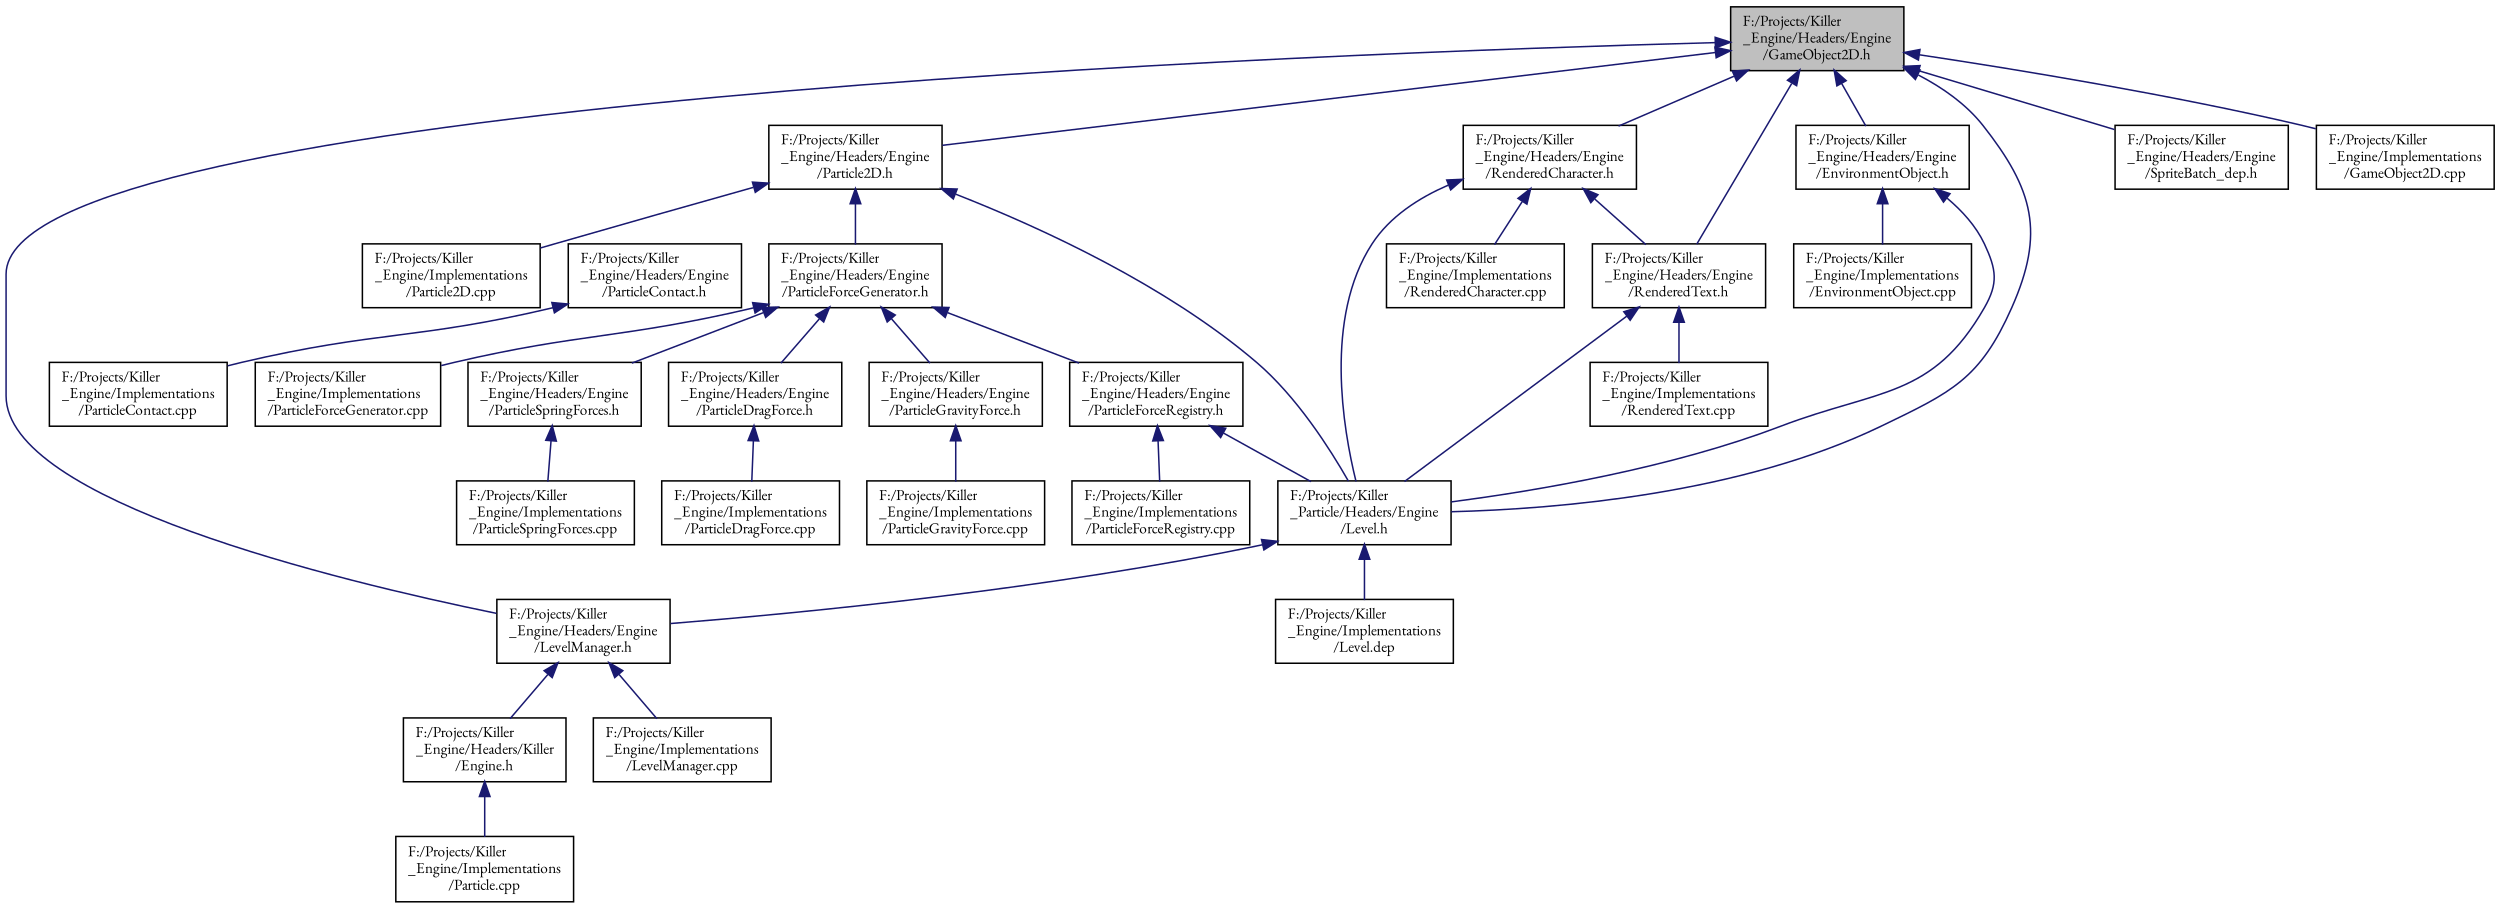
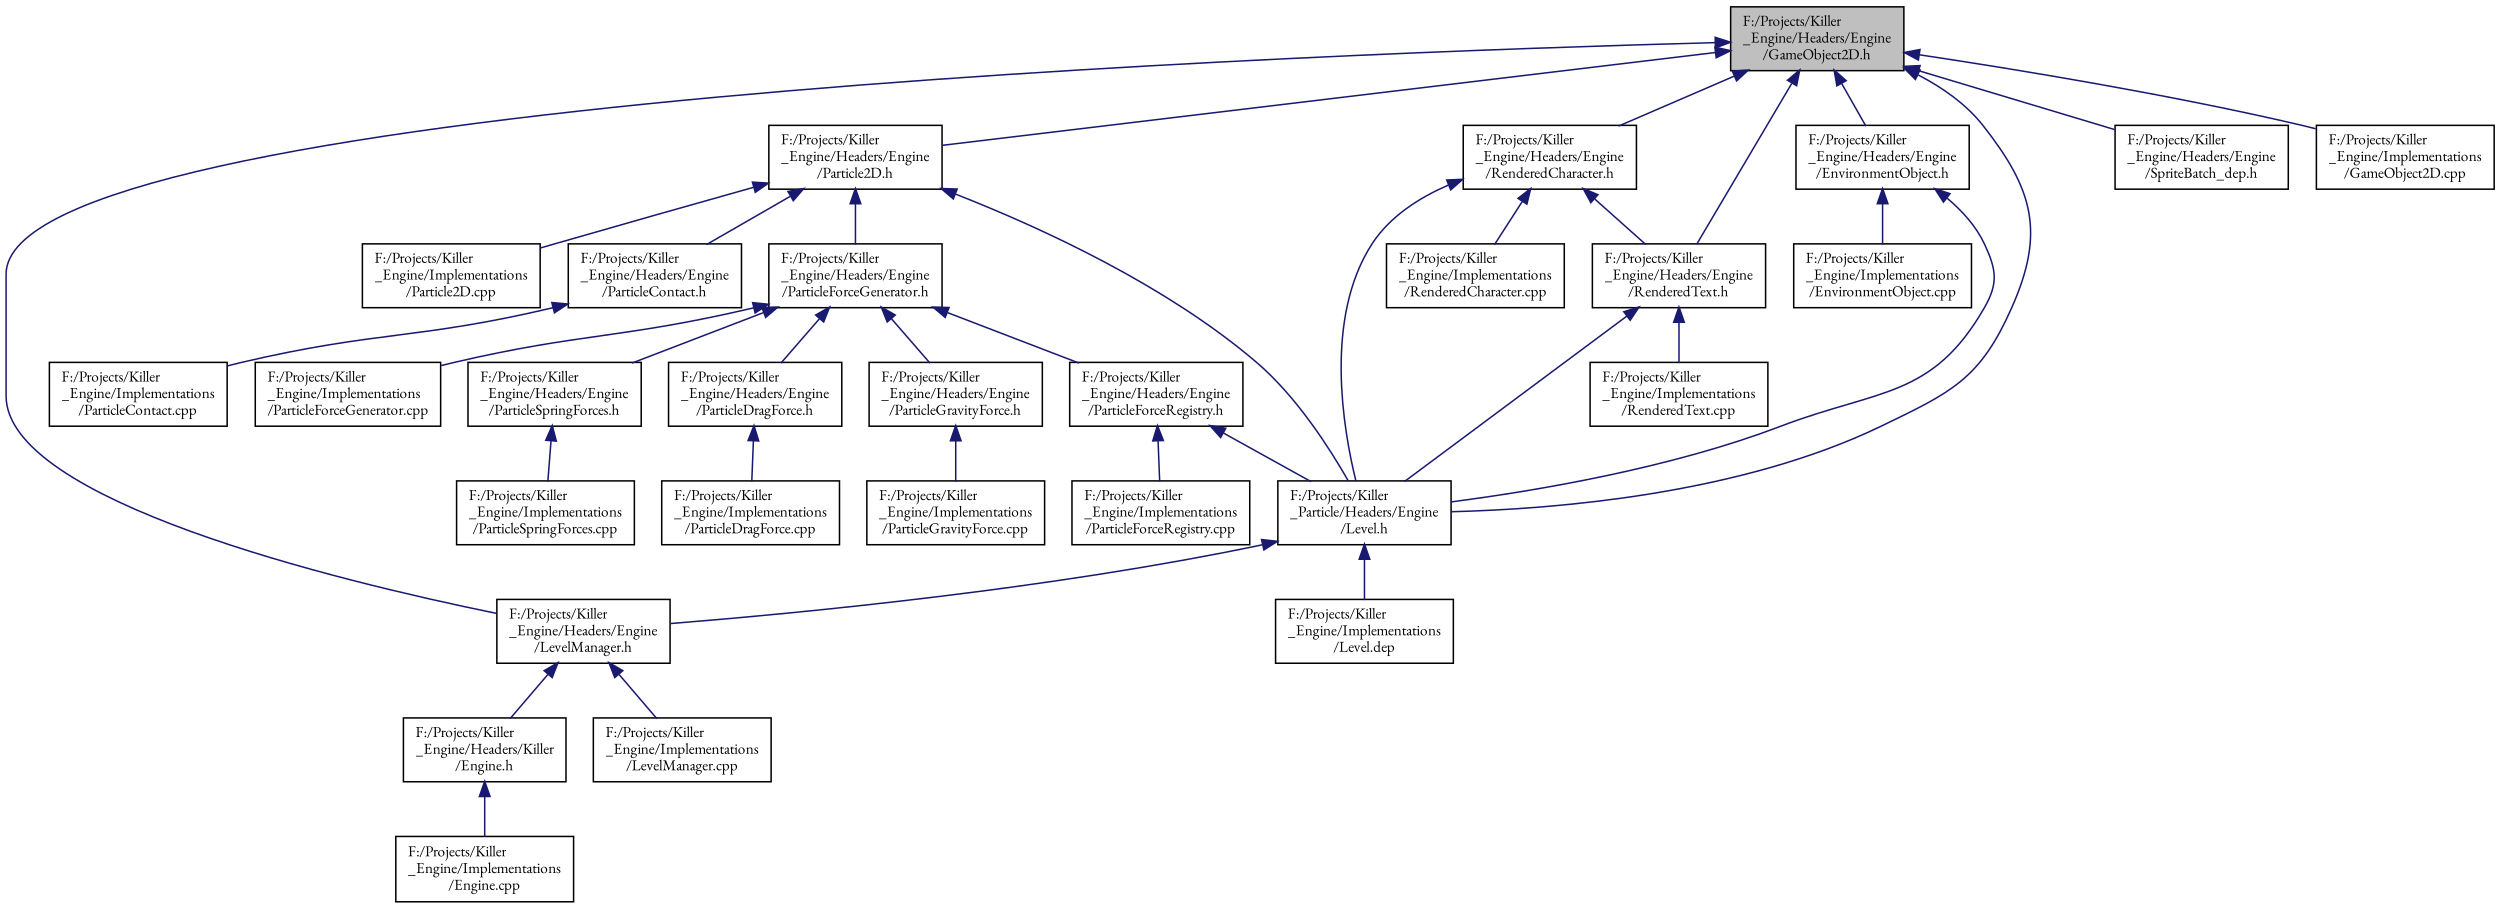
none -> (748, 221)
(485, 869) -> (485, 869)
